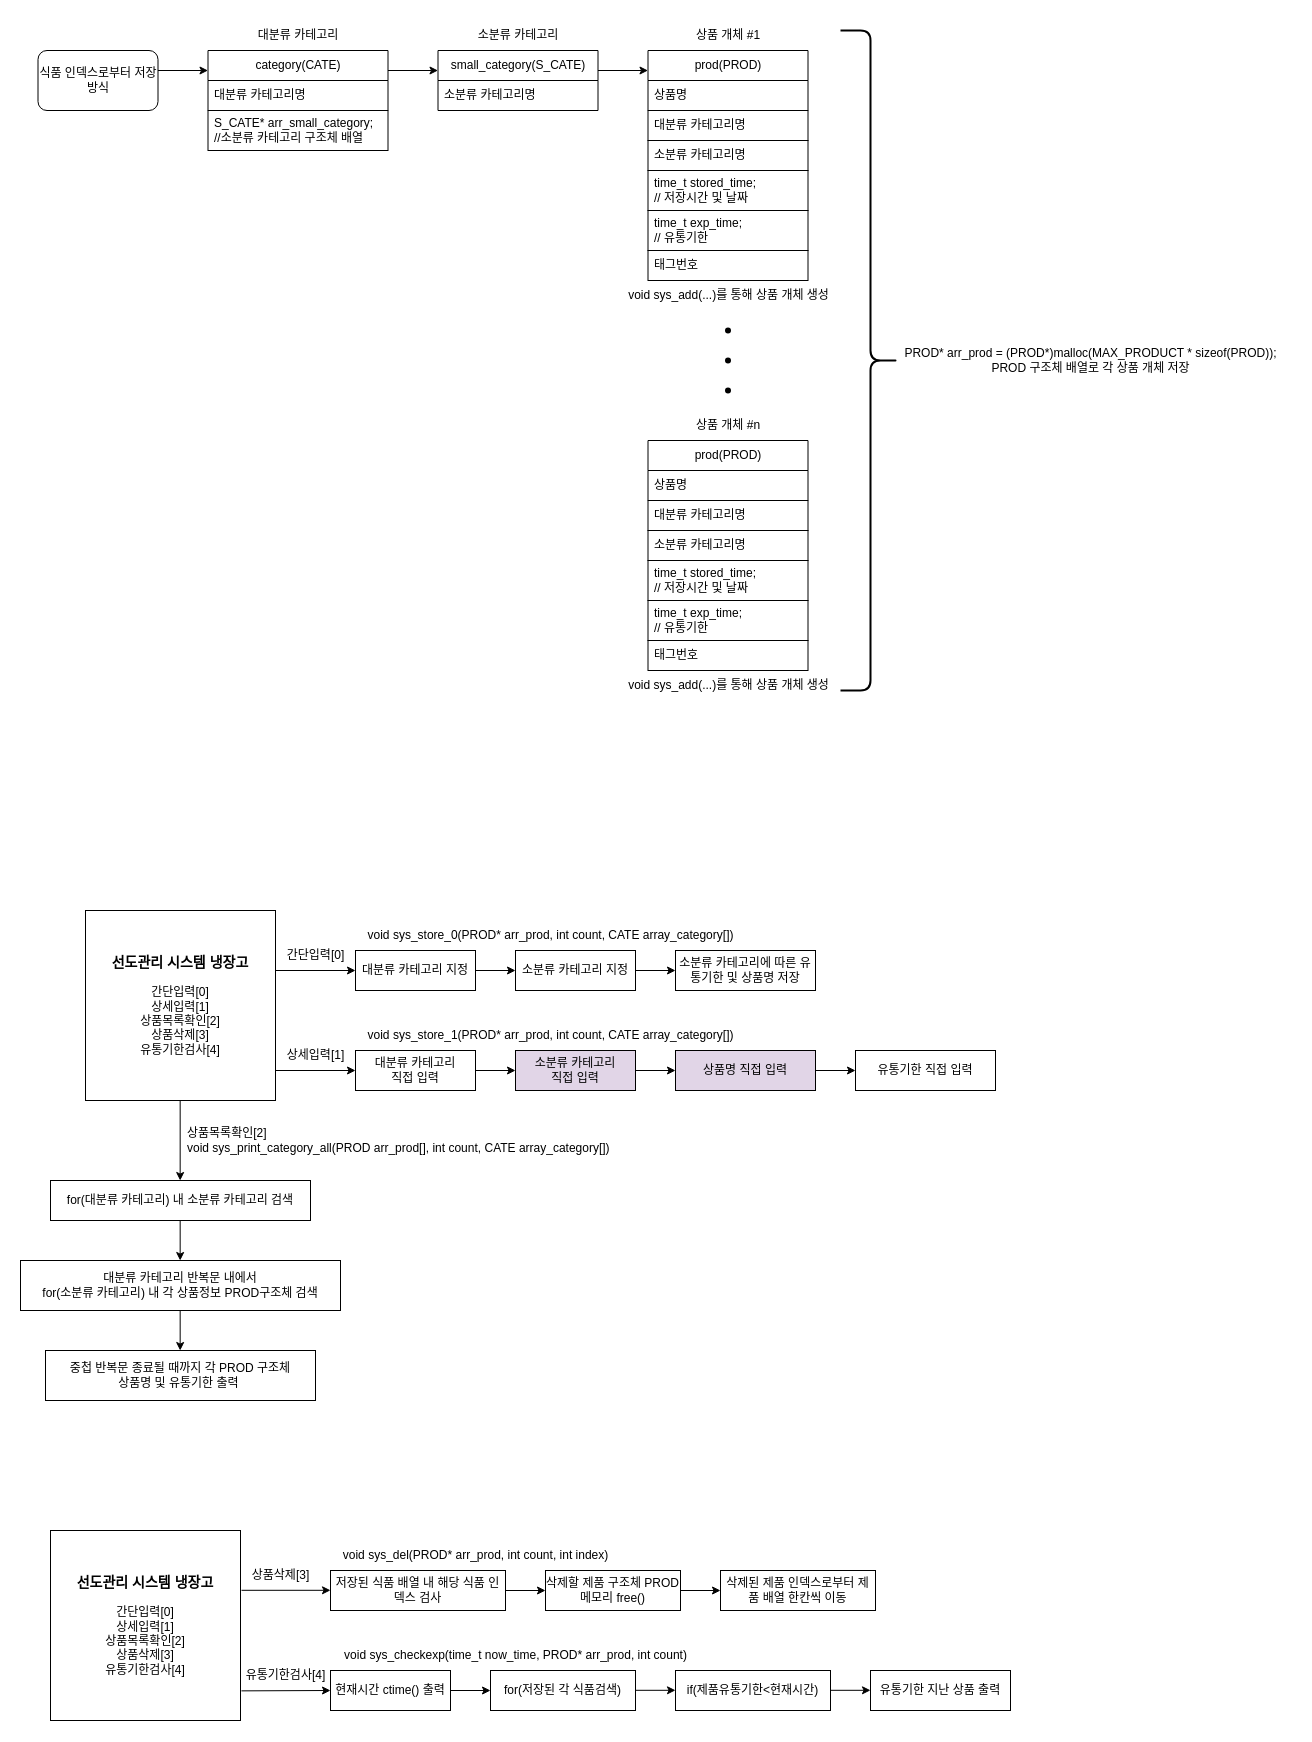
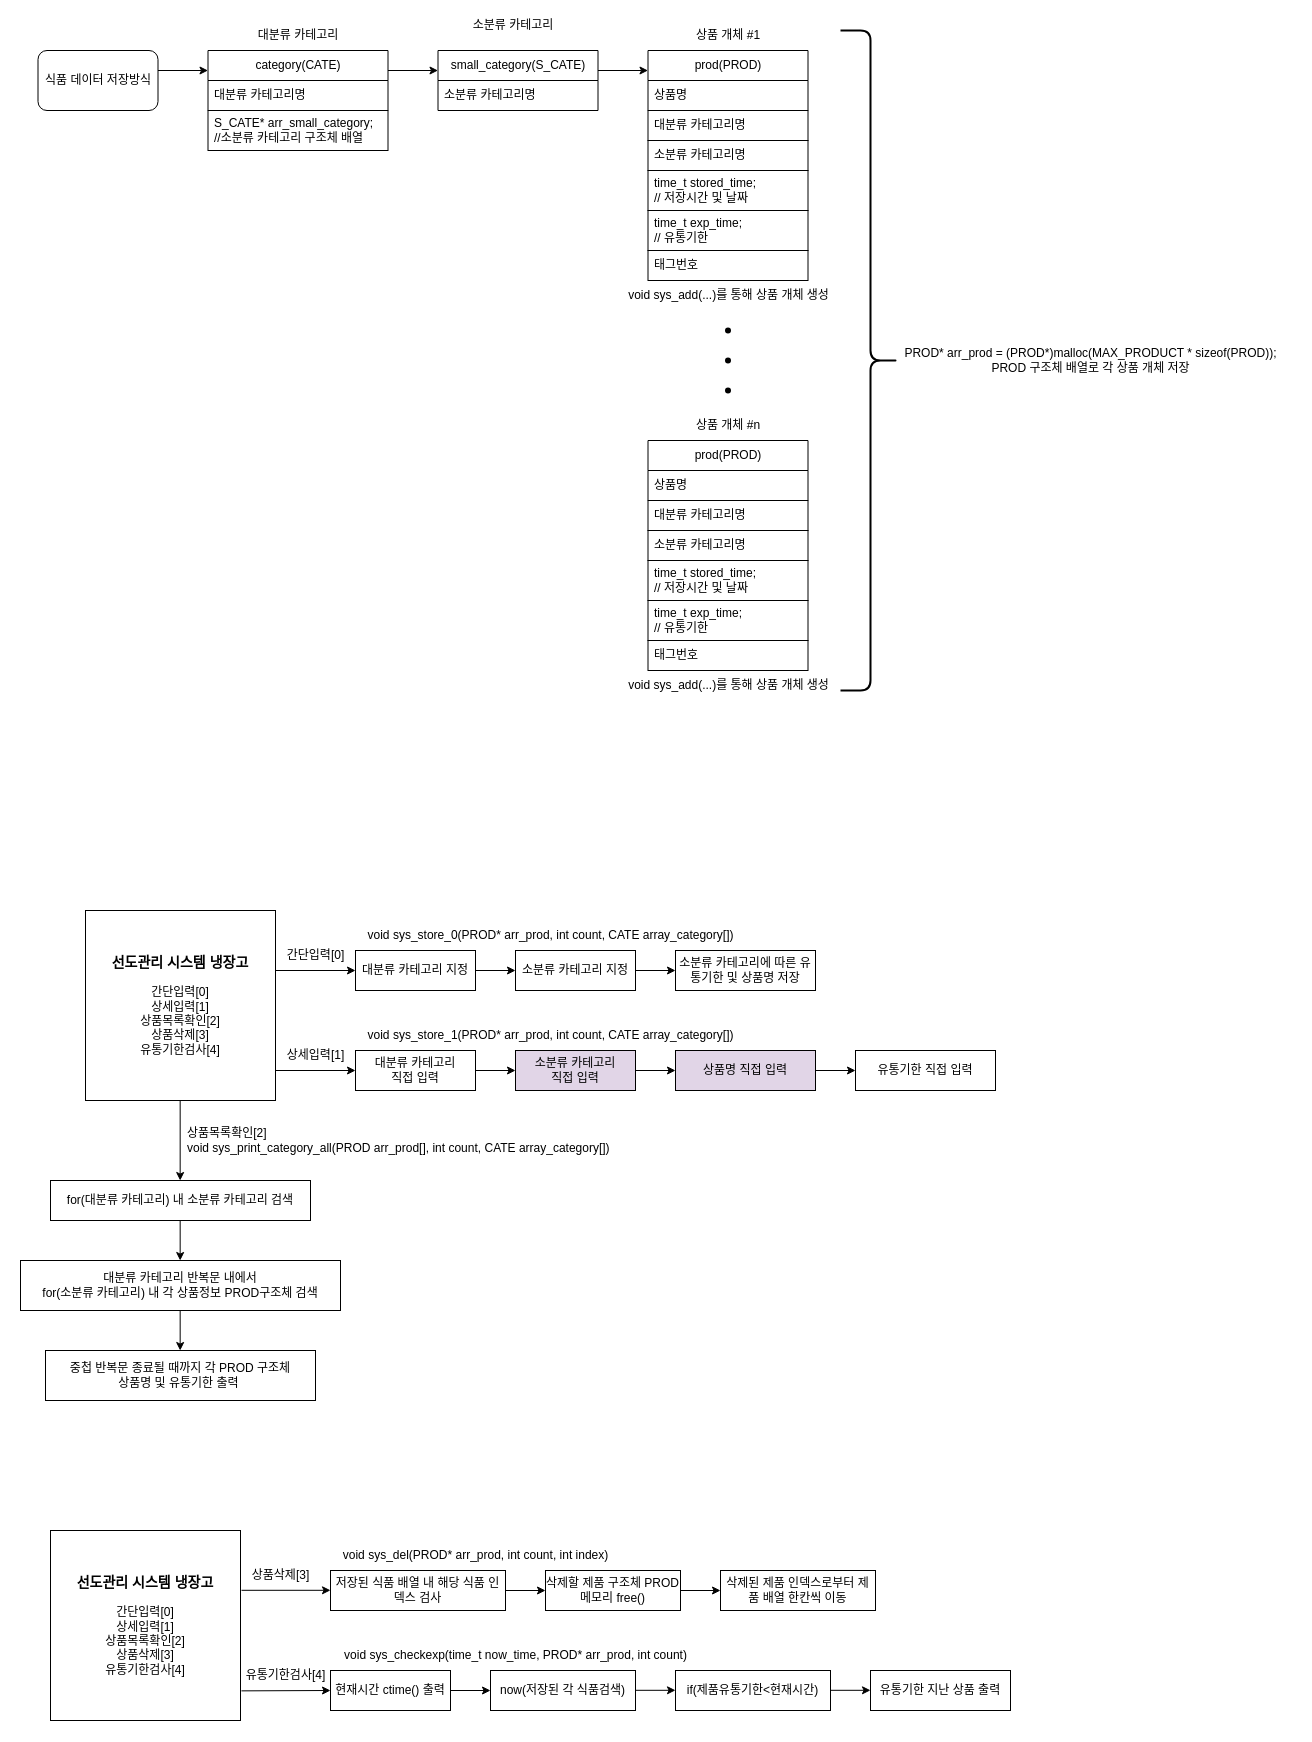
(518, 36) -> (513, 26)
(99, 81) -> (99, 81)
(563, 1691) -> (563, 1691)
